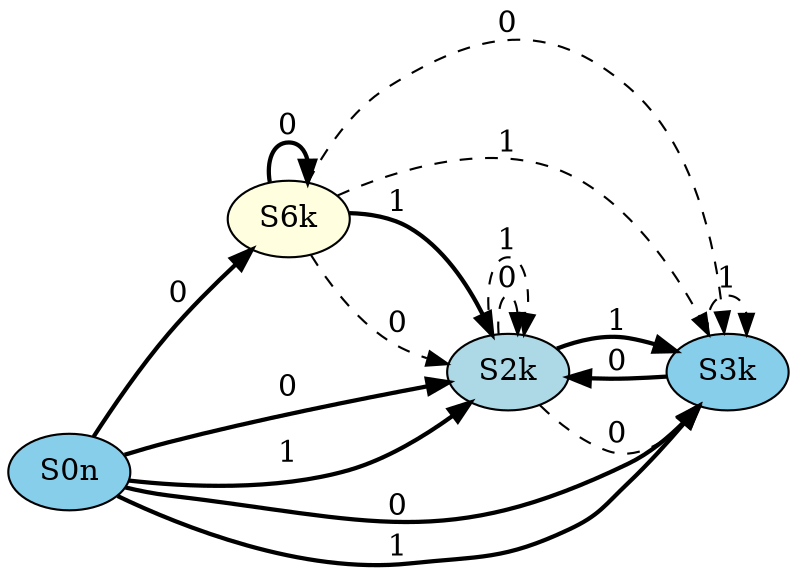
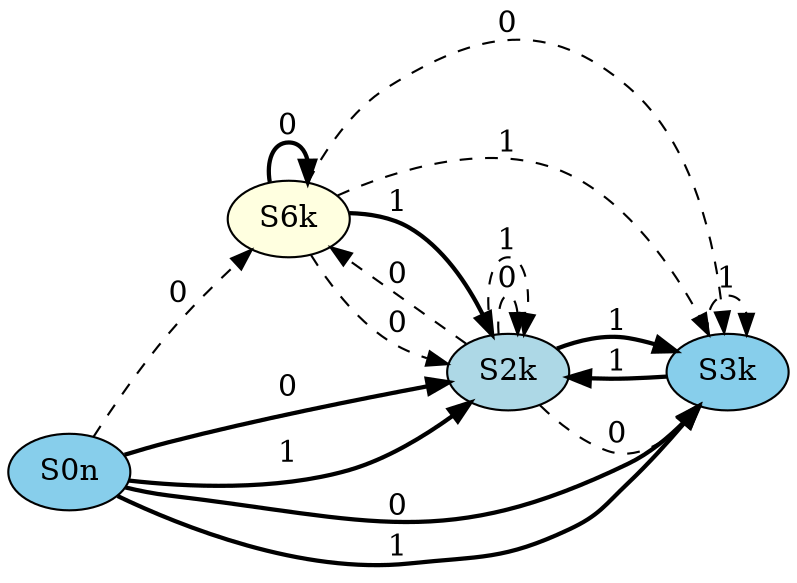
none -> (407, 302)
(159, 345) -> (159, 345)
(618, 363) -> (618, 363)
